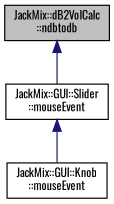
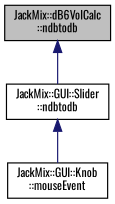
(57, 23) -> (58, 23)
(57, 102) -> (58, 102)
